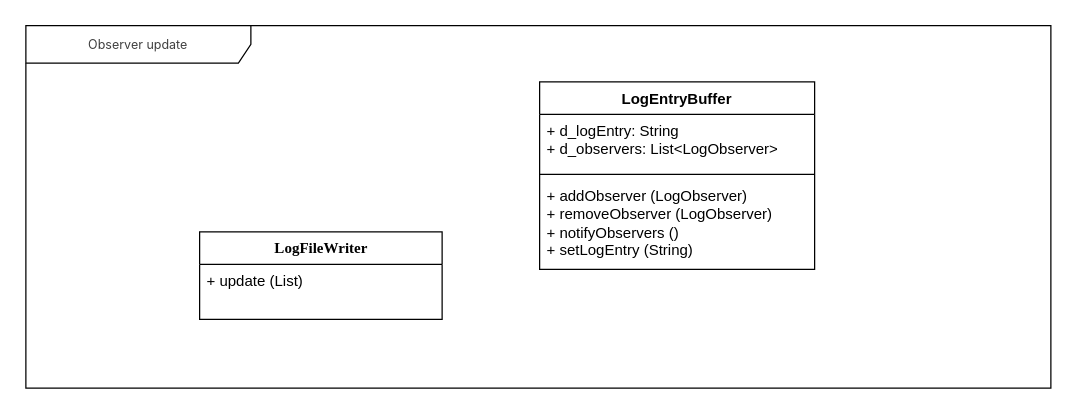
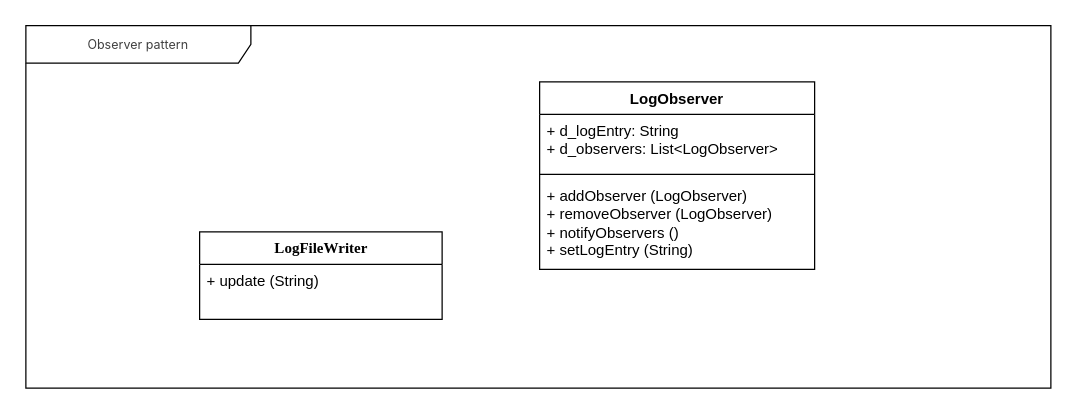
(138, 44) -> (138, 44)
(677, 100) -> (677, 100)
(264, 282) -> (272, 282)
